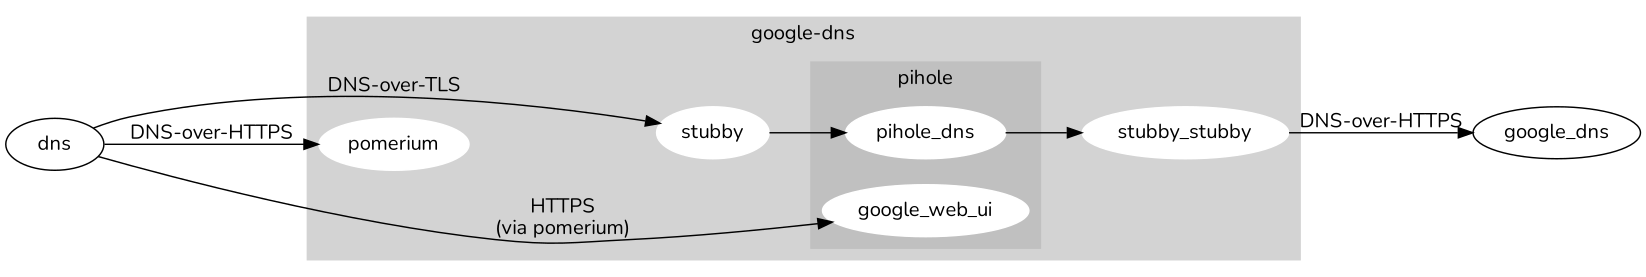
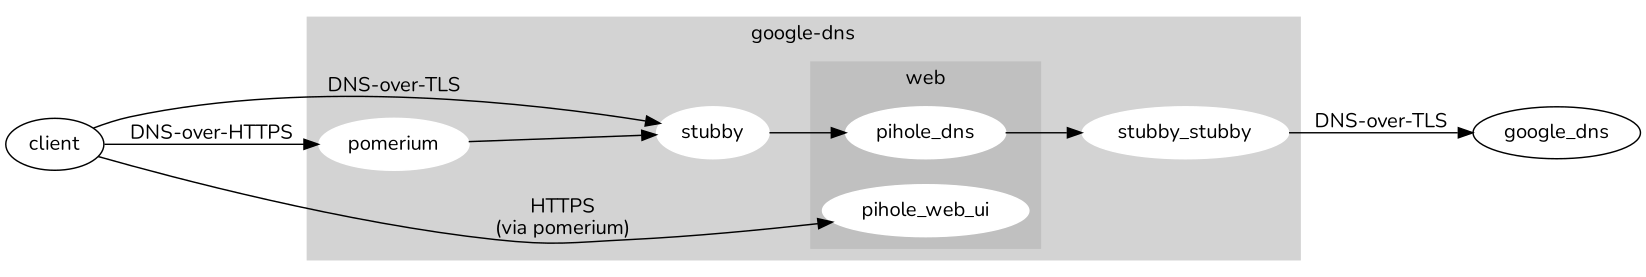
(926, 79) -> (926, 79)
(1381, 122) -> (1381, 122)
none -> (555, 138)
(55, 144) -> (55, 144)
(926, 211) -> (926, 211)
